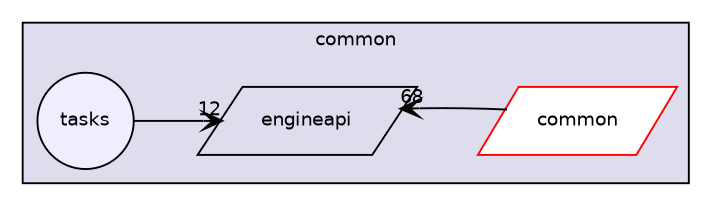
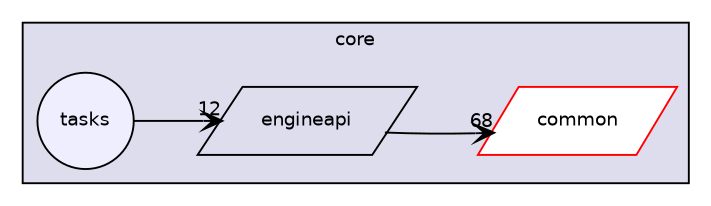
(356, 41) -> (356, 41)
(463, 108) -> (430, 134)
